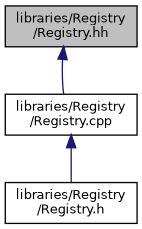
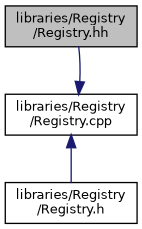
(62, 77) -> (80, 64)
